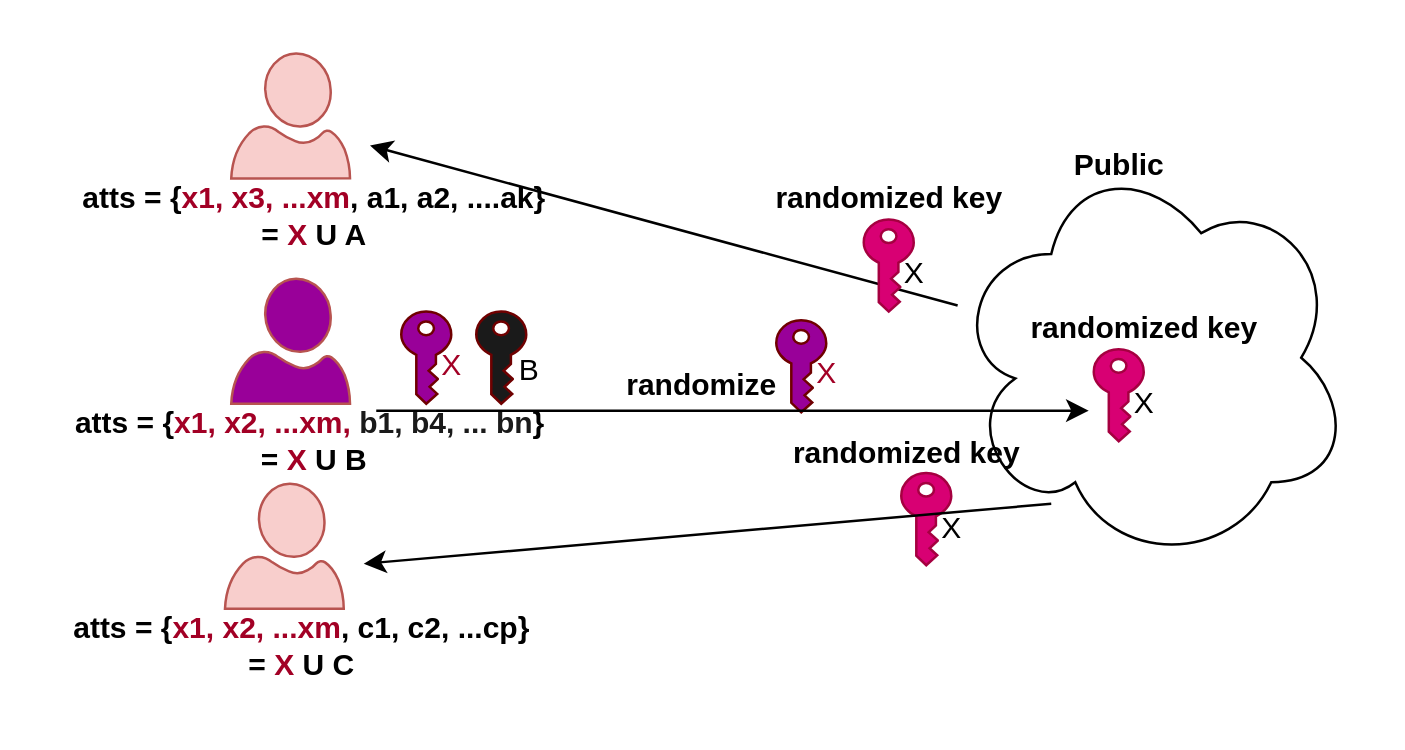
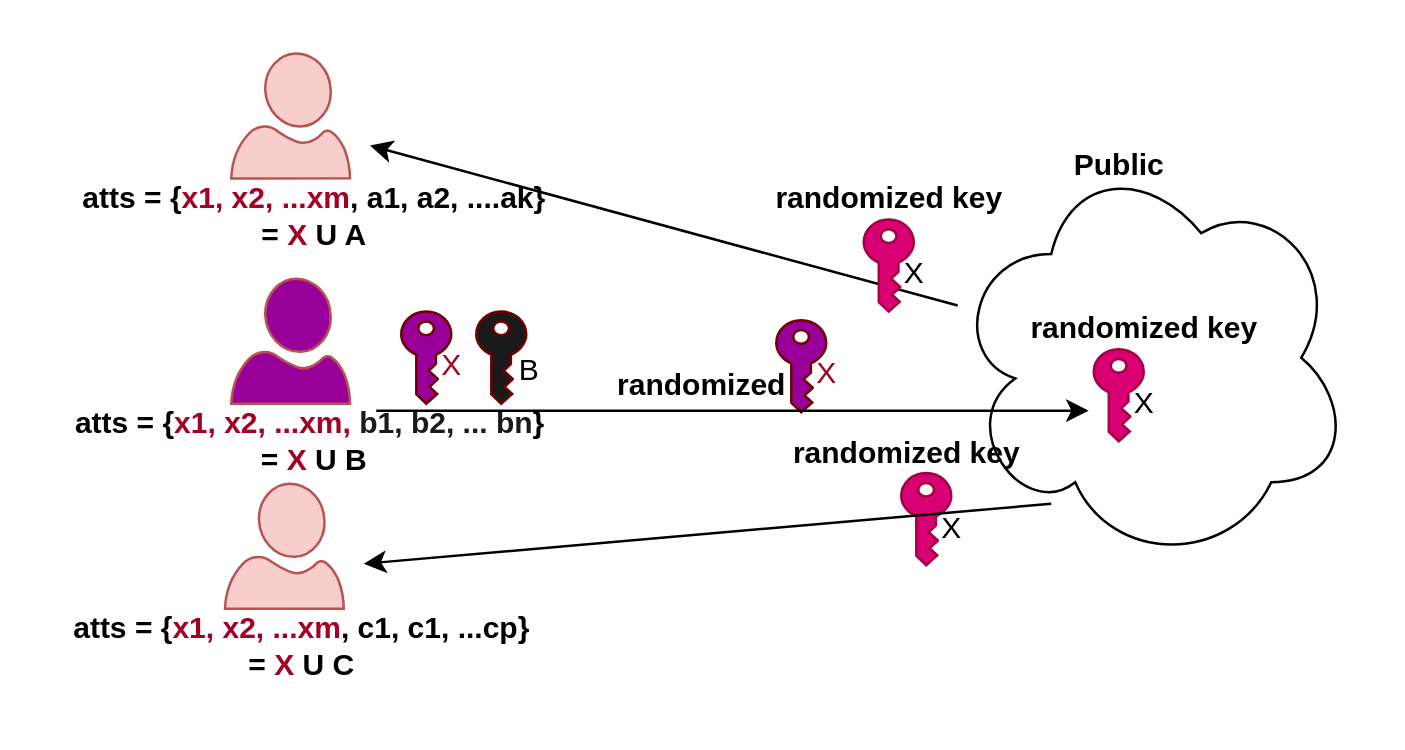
(315, 216) -> (315, 216)
(703, 386) -> (703, 386)
(315, 441) -> (315, 441)
(303, 646) -> (303, 646)
